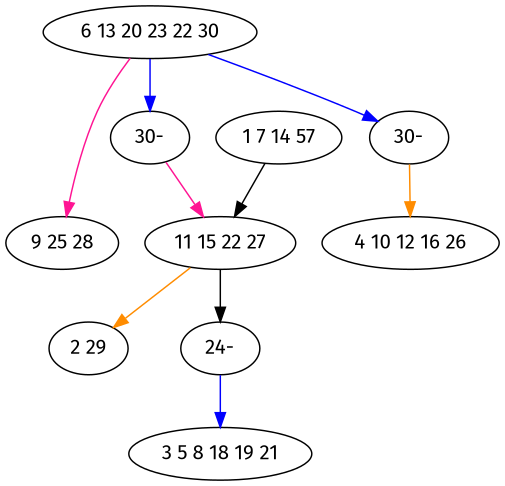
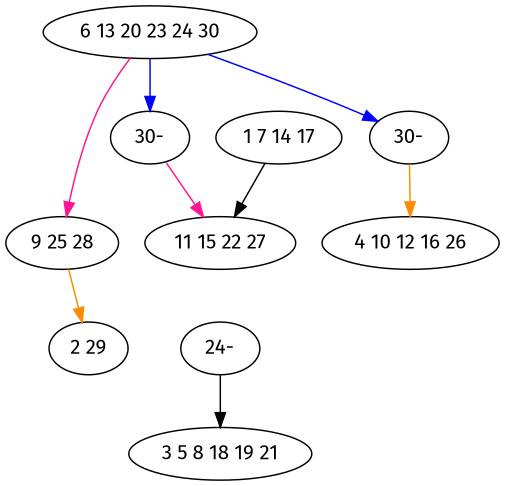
(150, 32) -> (150, 32)
(279, 138) -> (279, 138)
(220, 289) -> none
(158, 293) -> (74, 289)
(220, 394) -> (220, 394)
